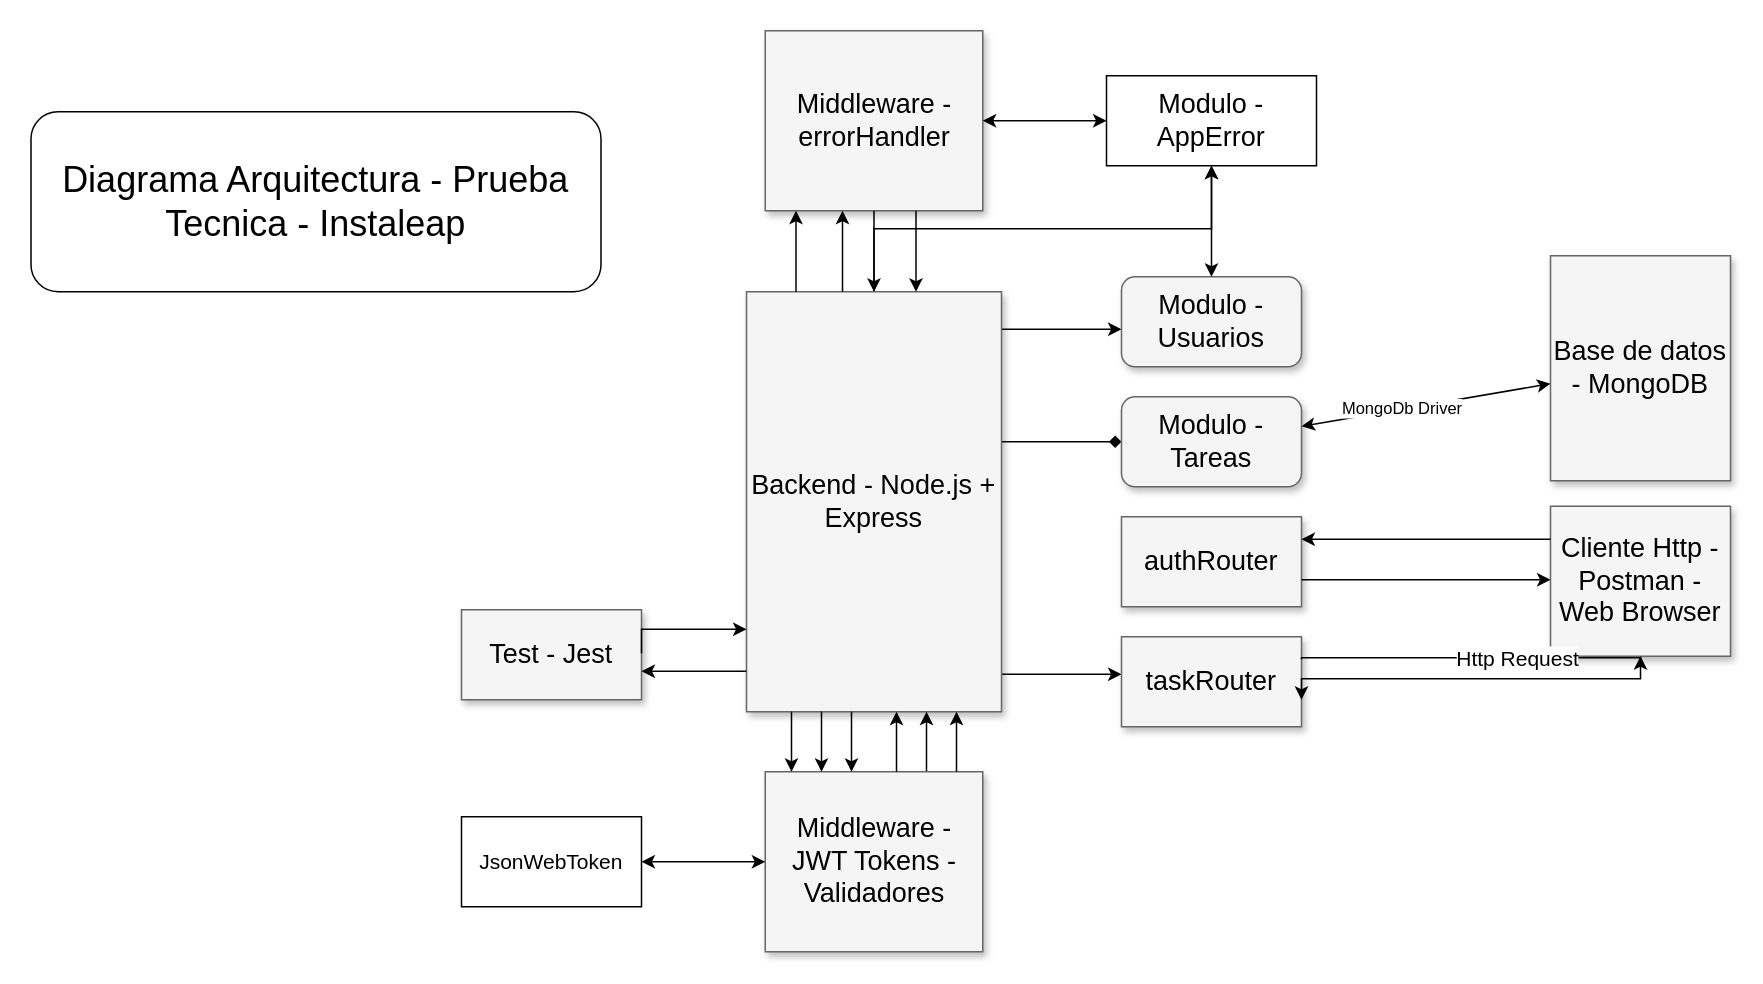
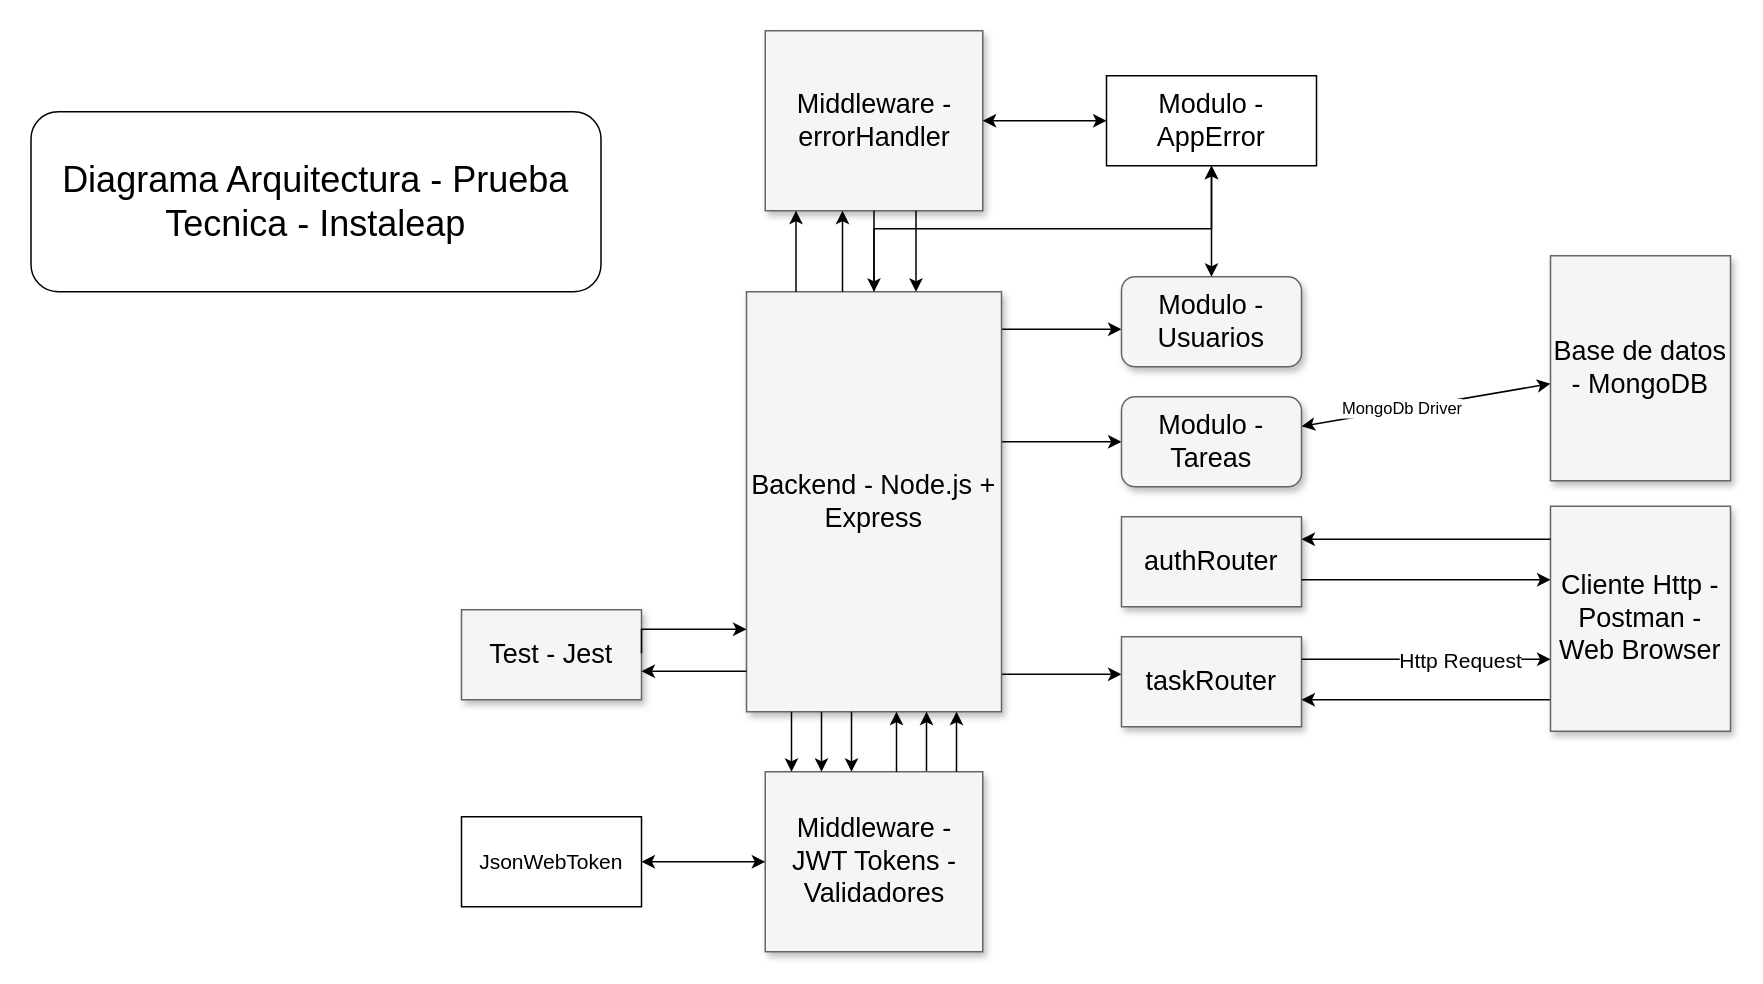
(1109, 442) -> (1110, 442)
(1640, 581) -> (1640, 619)
